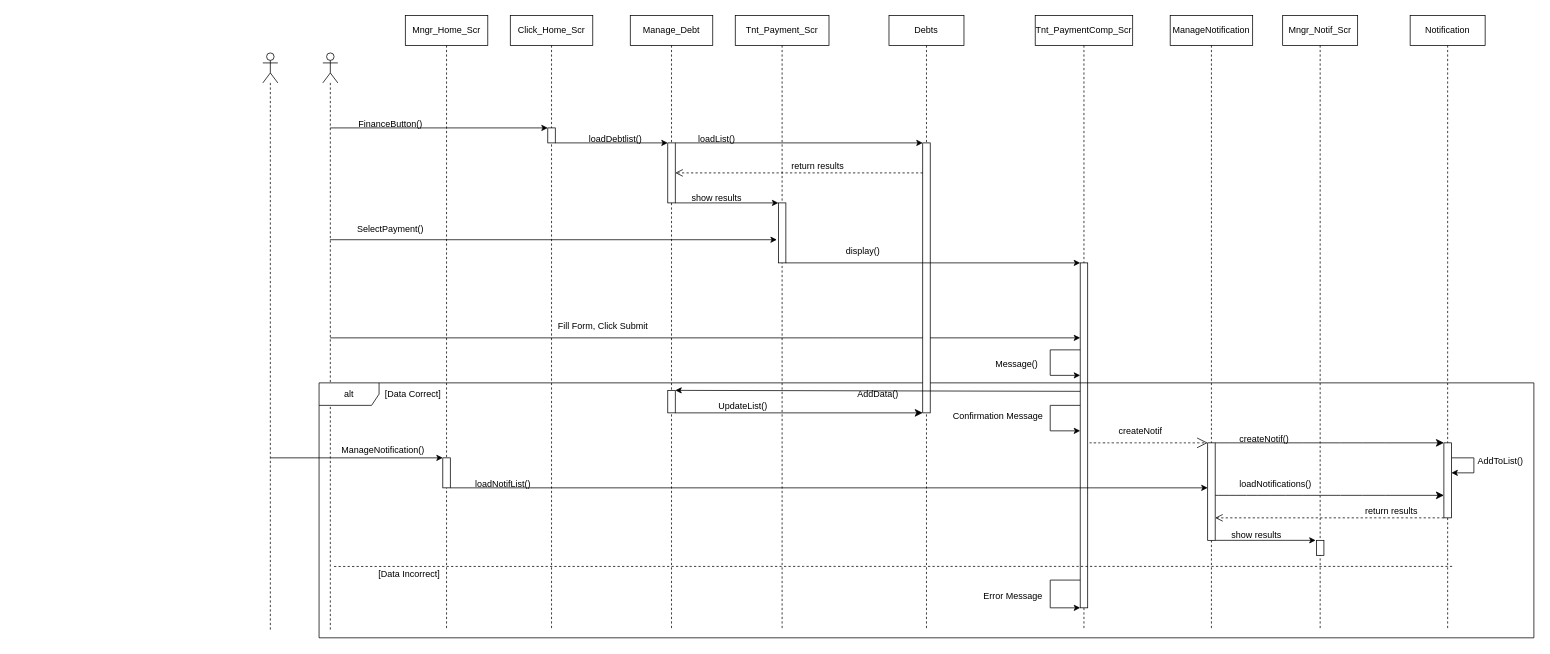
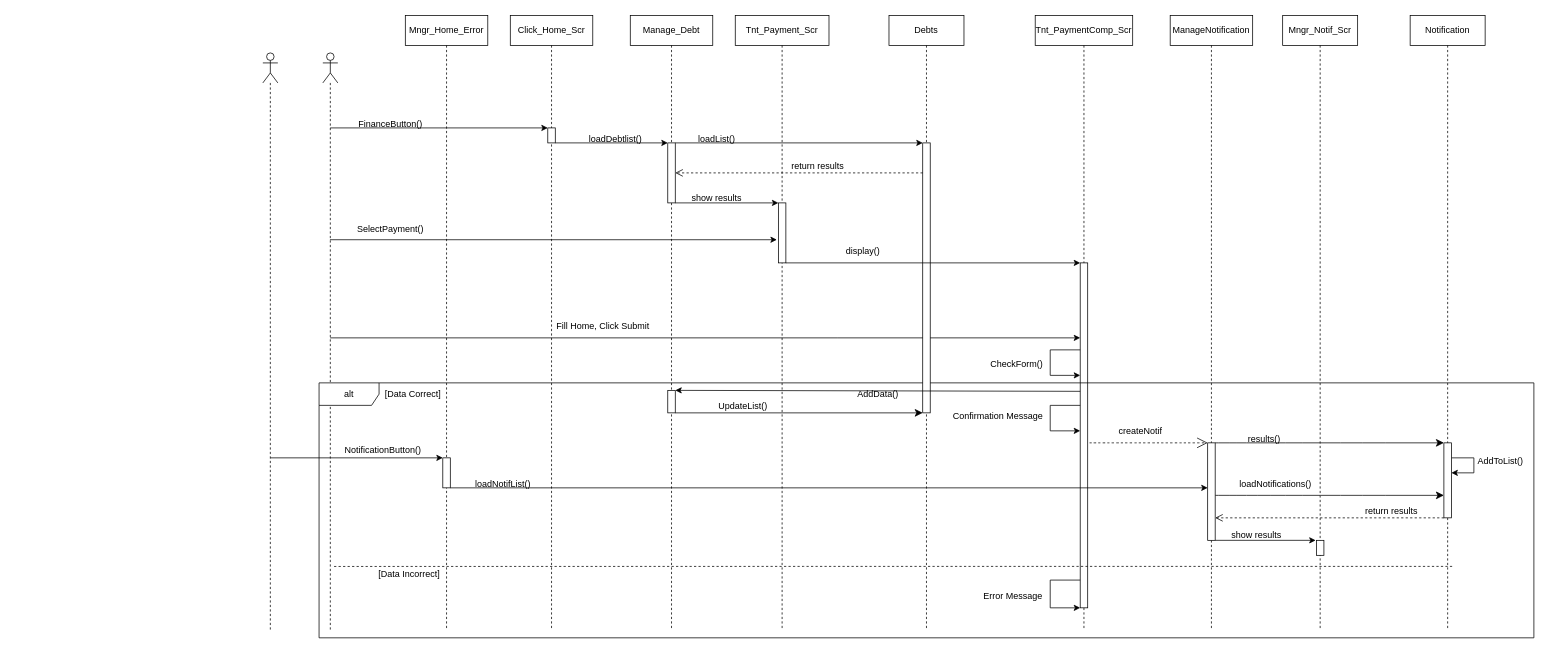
(447, 30) -> (447, 30)
(605, 327) -> (605, 327)
(1017, 364) -> (1017, 364)
(1265, 439) -> (1265, 439)
(383, 450) -> (383, 450)
